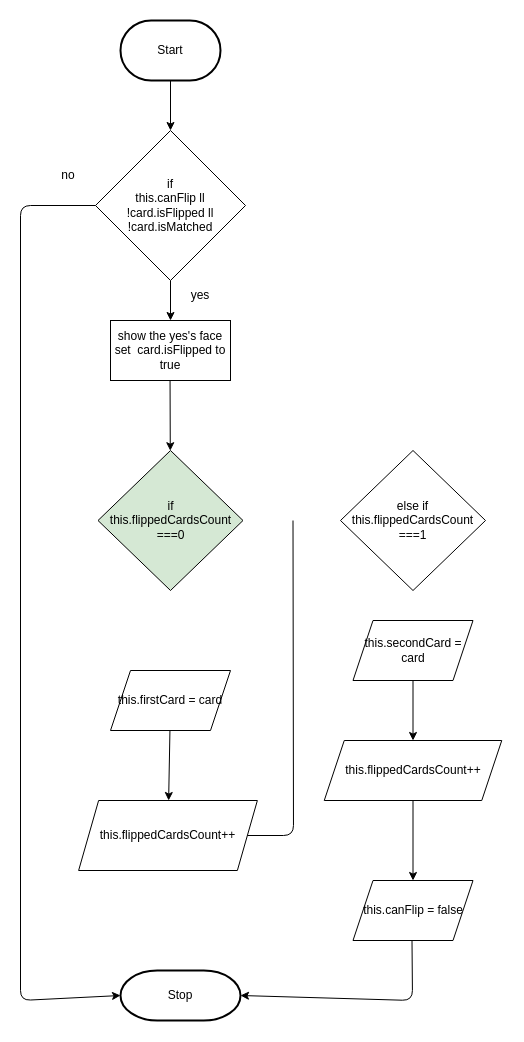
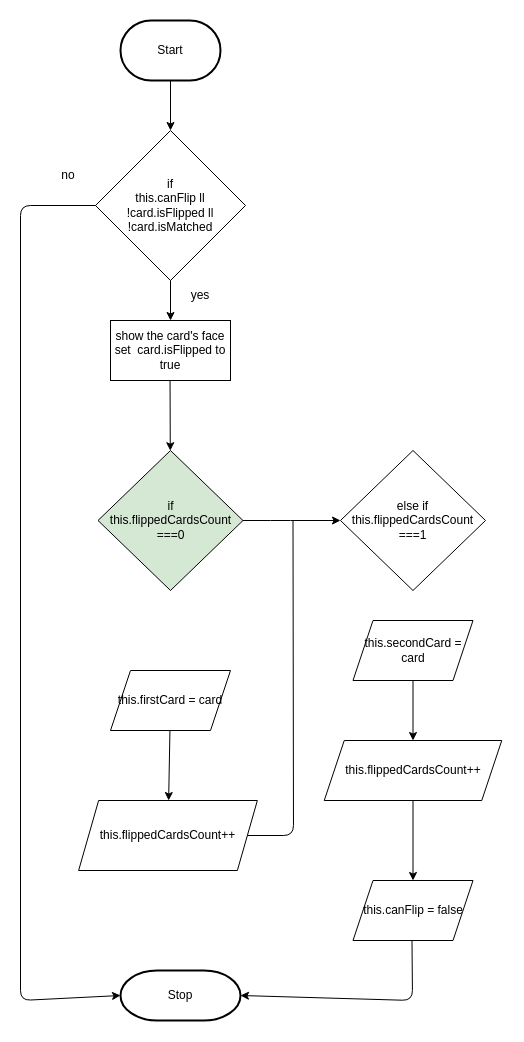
(171, 351) -> (171, 351)
none -> (289, 521)
